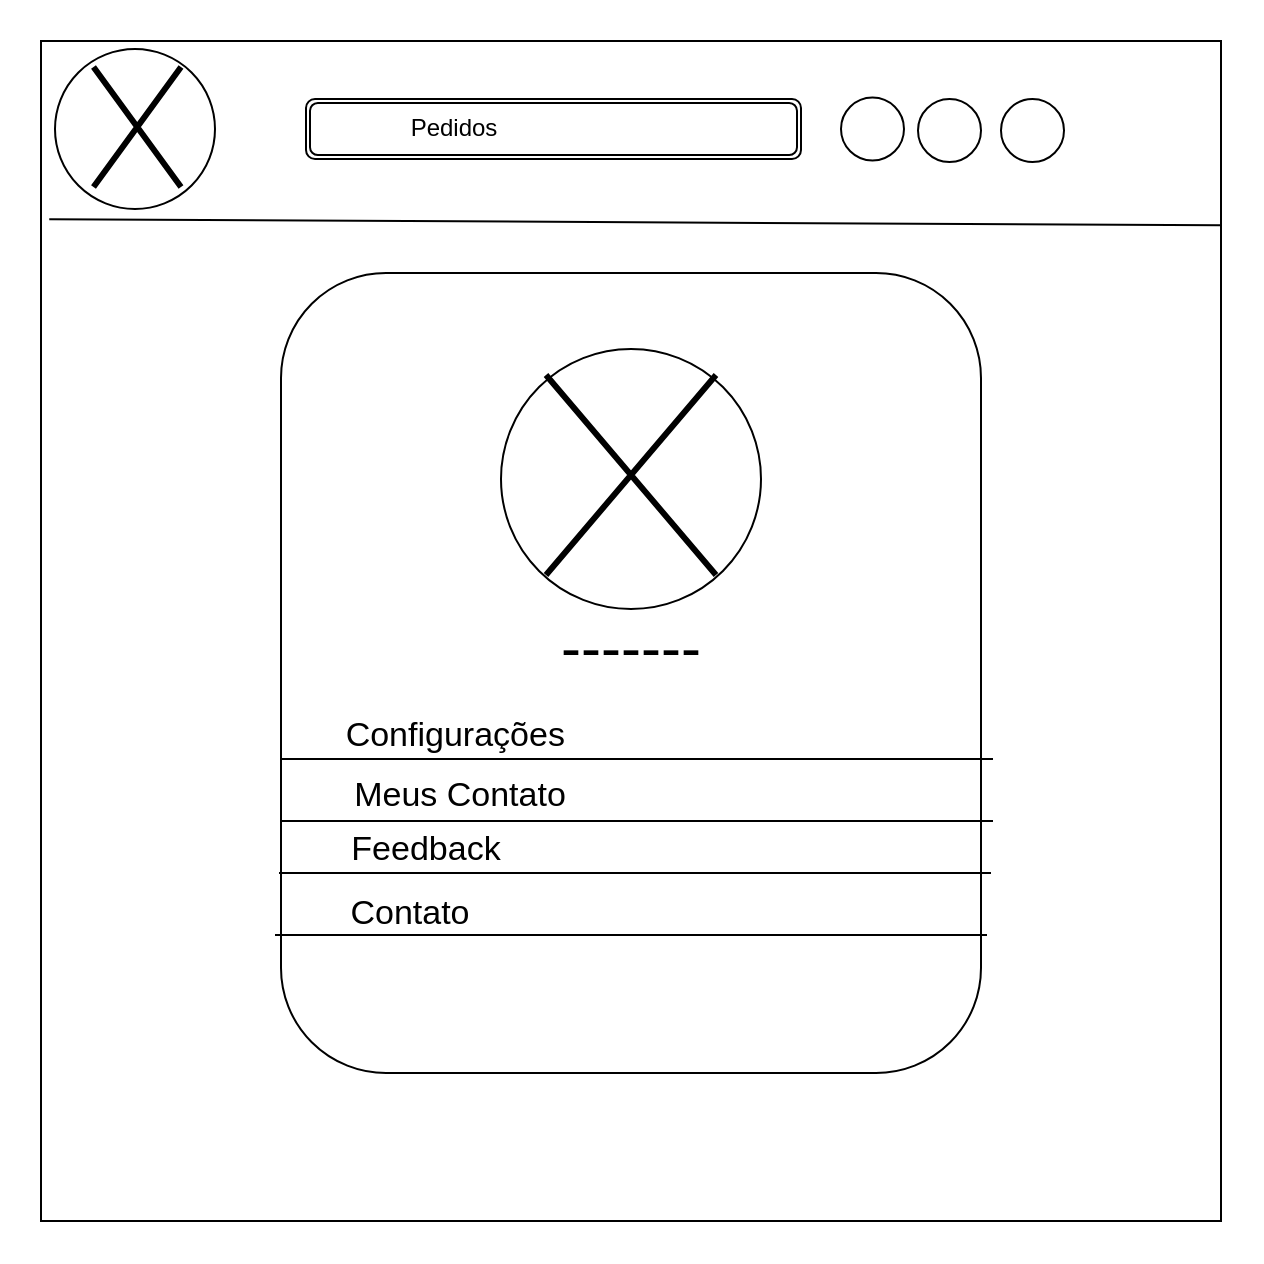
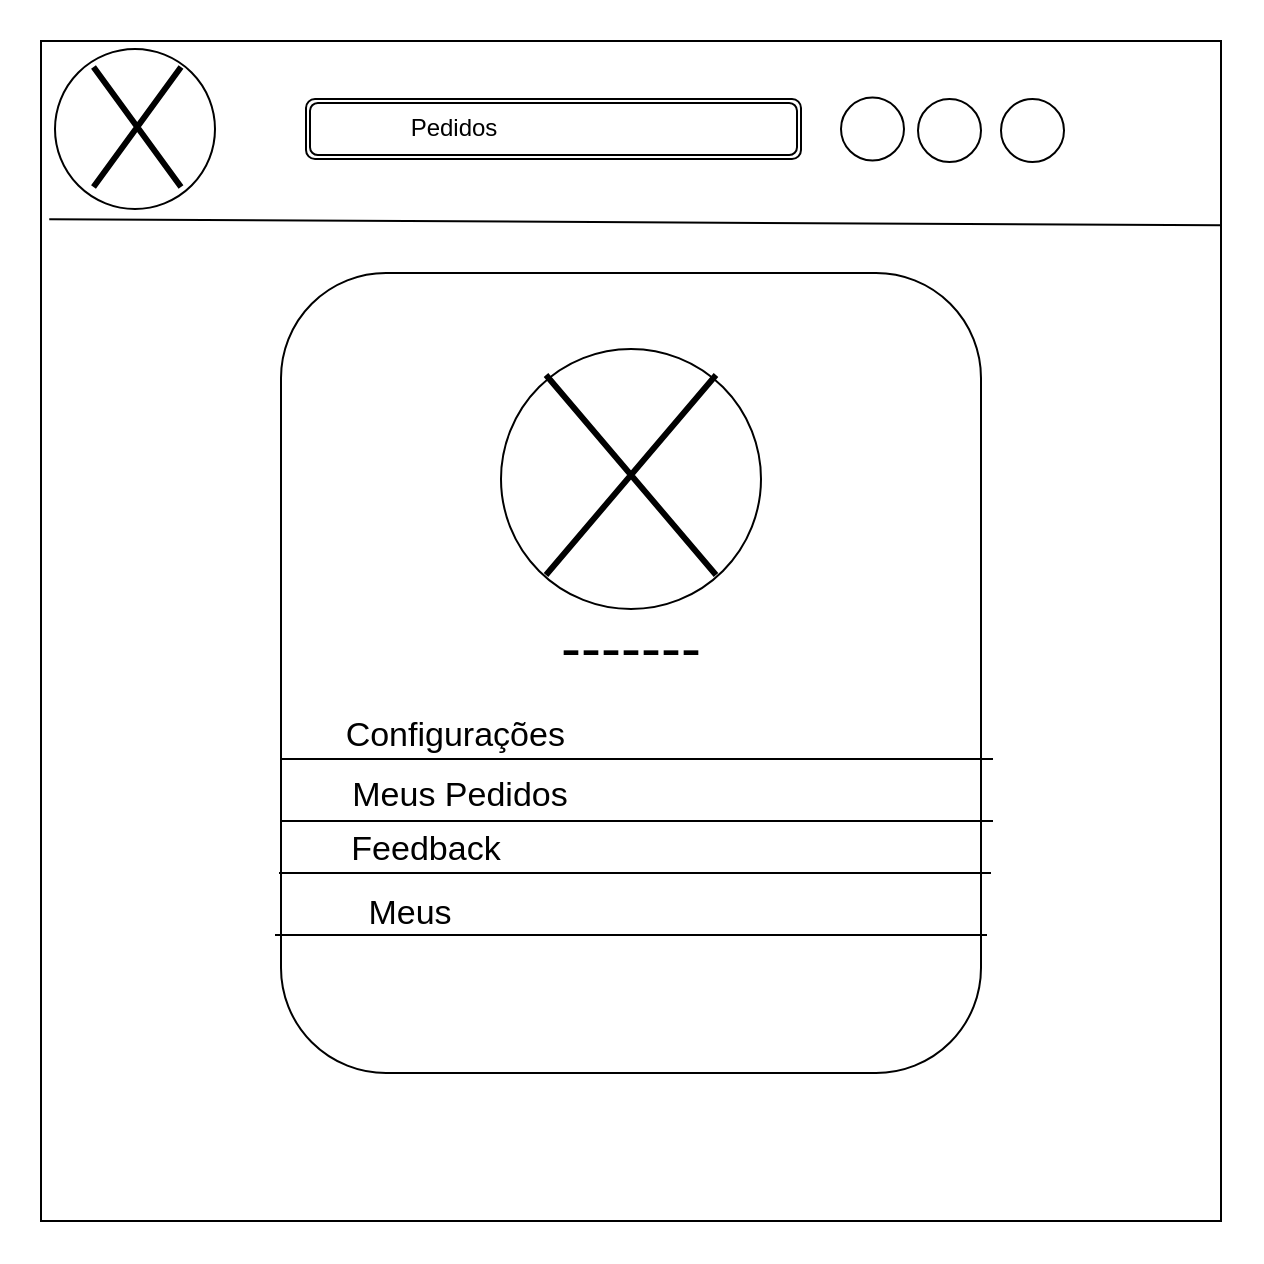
(461, 797) -> (461, 797)
(411, 915) -> (411, 915)
